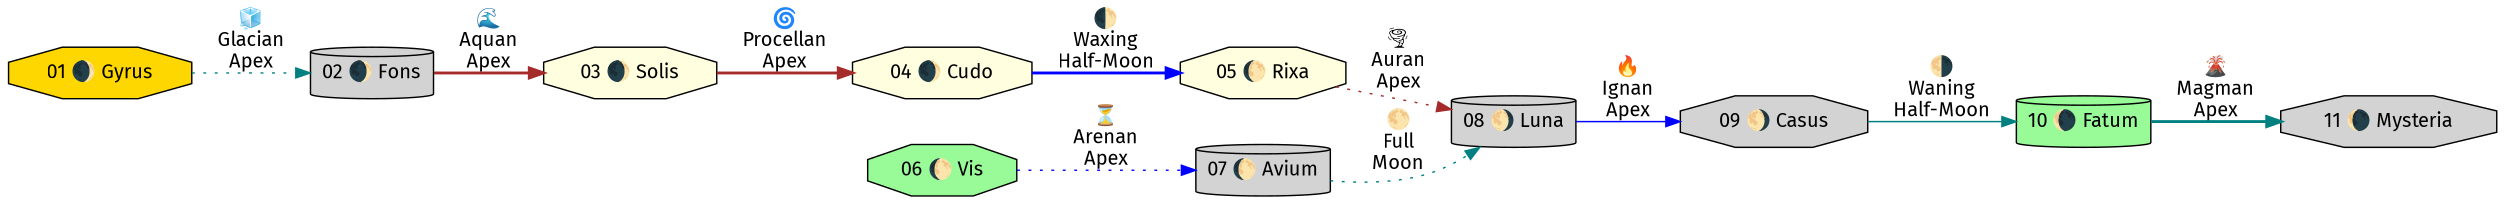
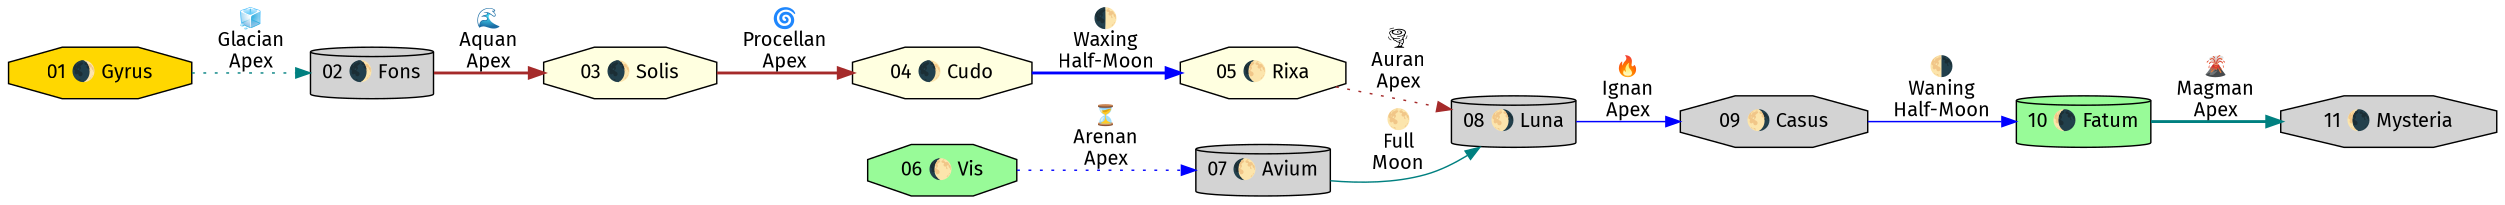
(1935, 122) -> (1935, 122)
(1401, 180) -> (1401, 180)
